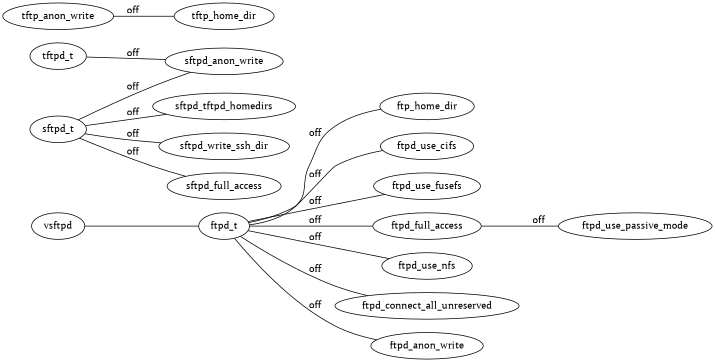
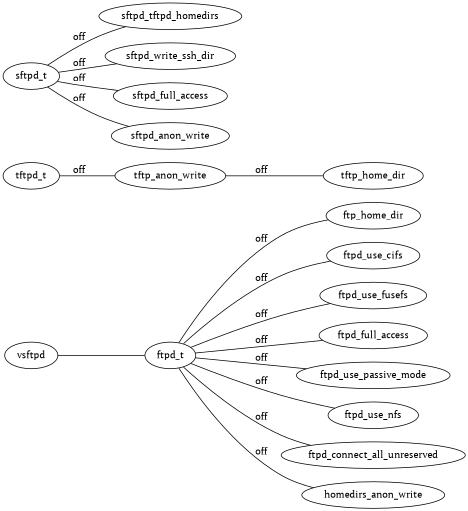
(126, 58) -> (87, 176)
(520, 226) -> (251, 363)
(427, 346) -> (373, 495)
